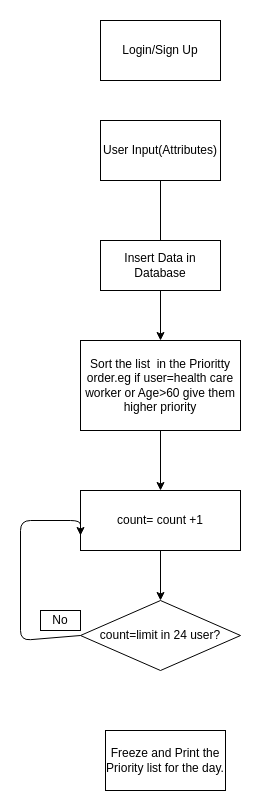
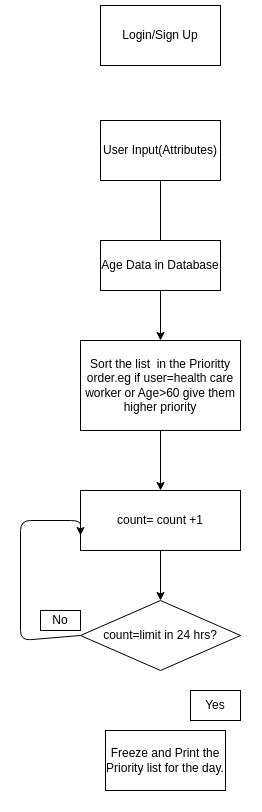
(161, 51) -> (161, 36)
(161, 266) -> (161, 266)
(161, 636) -> (161, 636)
none -> (216, 706)
